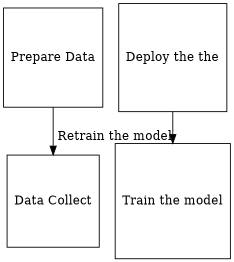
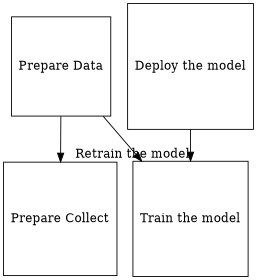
(173, 58) -> (191, 66)
none -> (119, 135)
(53, 201) -> (60, 219)
